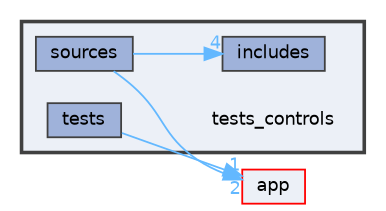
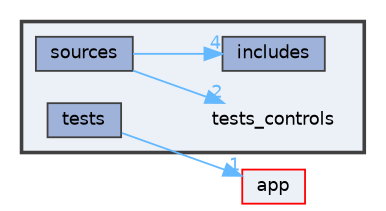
(165, 127) -> (170, 84)
